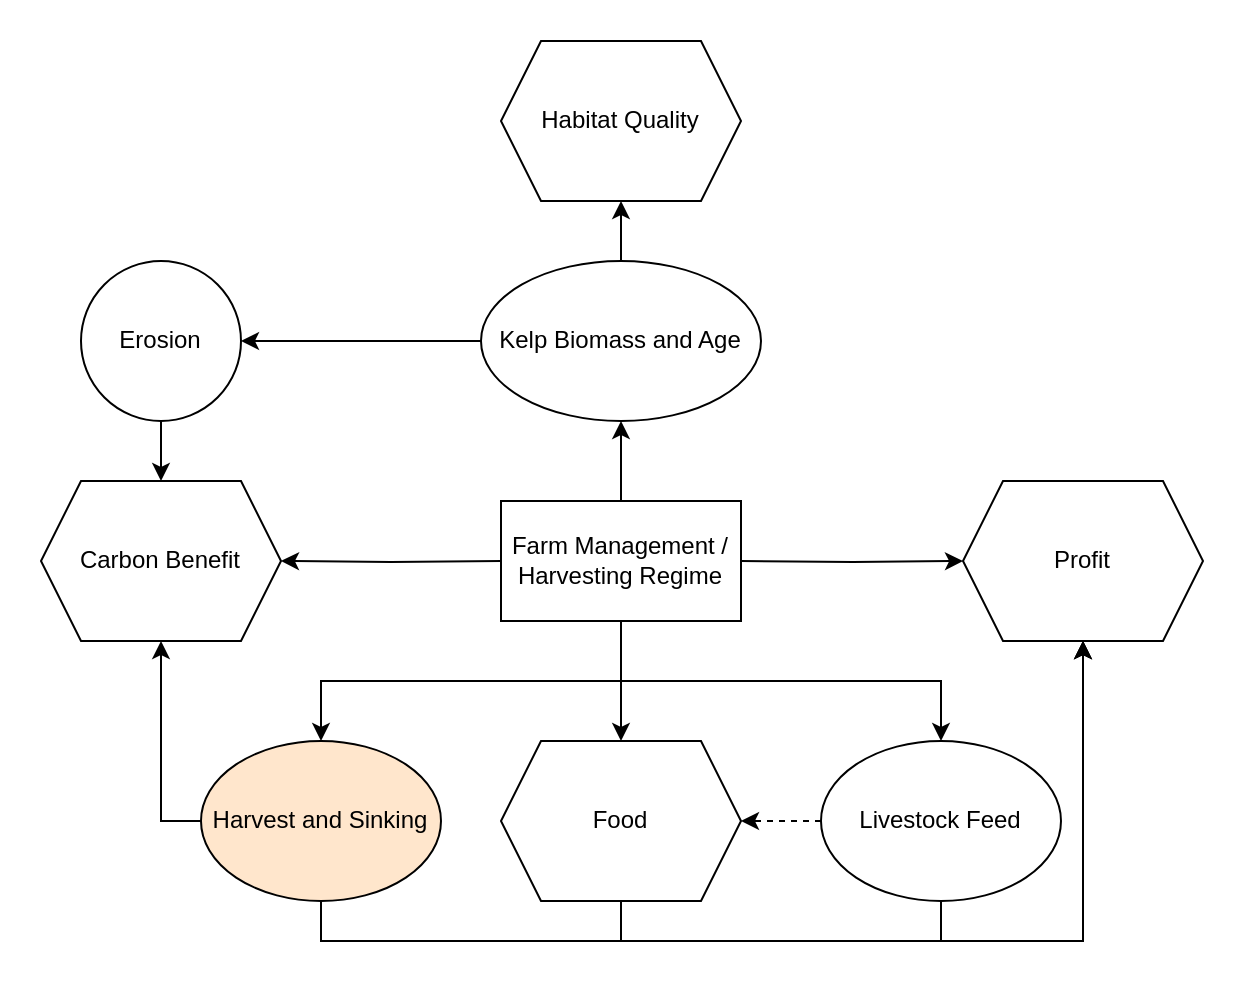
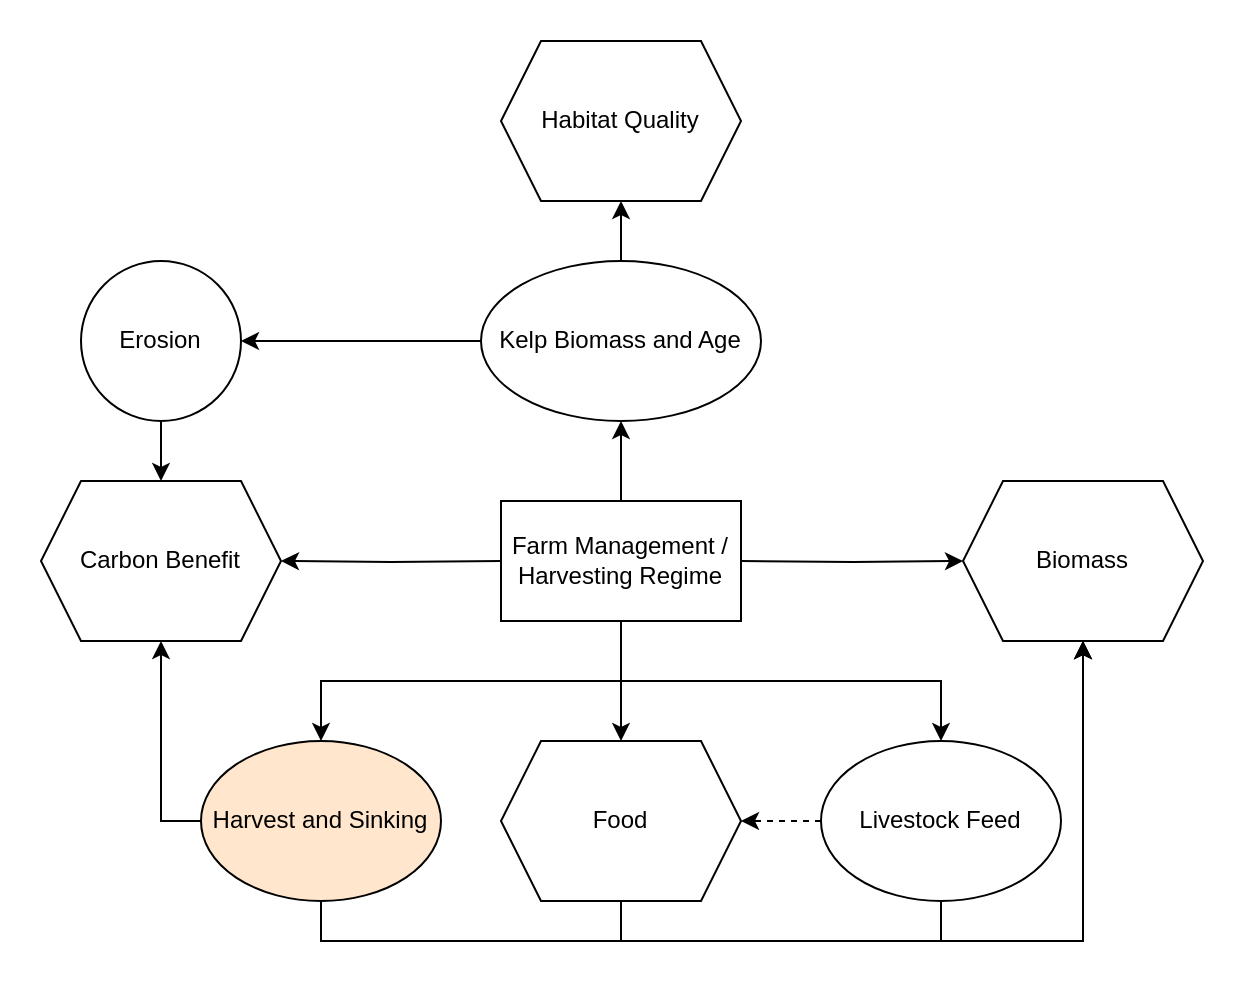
(1083, 561) -> (1083, 561)
